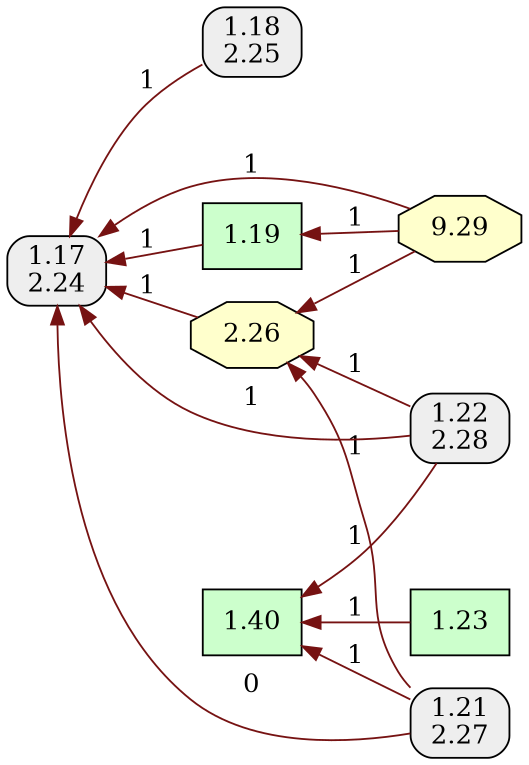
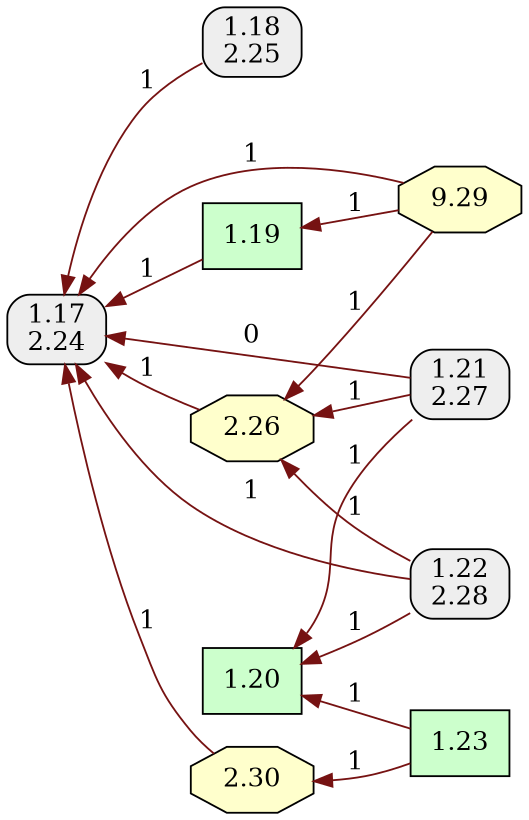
(252, 622) -> (252, 681)
none -> (252, 780)
